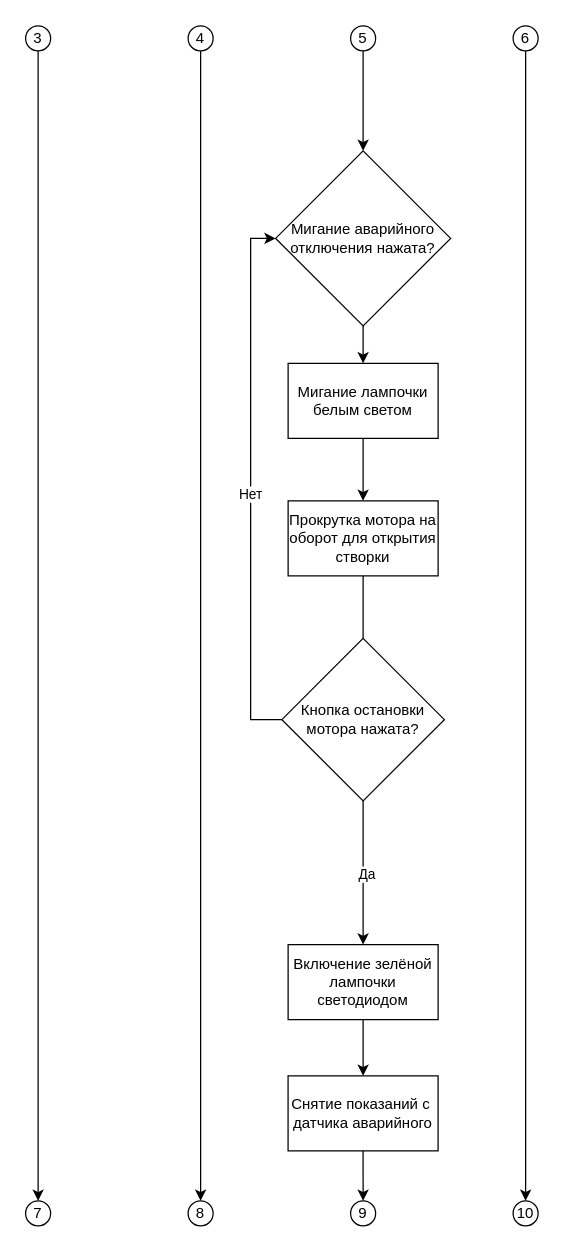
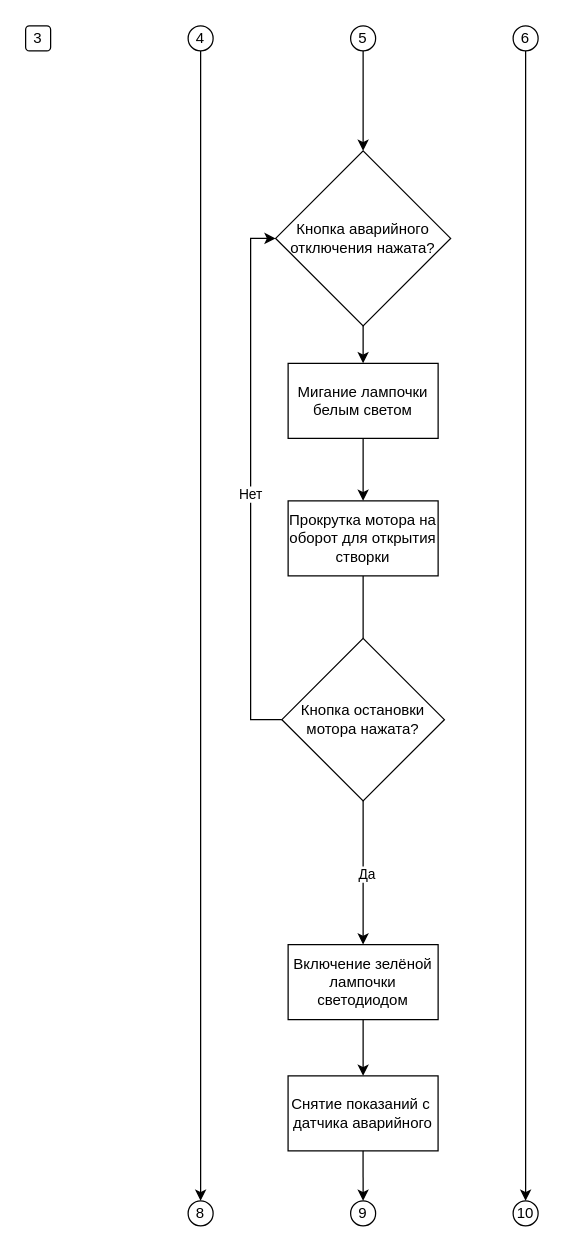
(38, 38) -> (38, 38)
(363, 238) -> (363, 238)
(38, 622) -> none
(38, 1213) -> none
